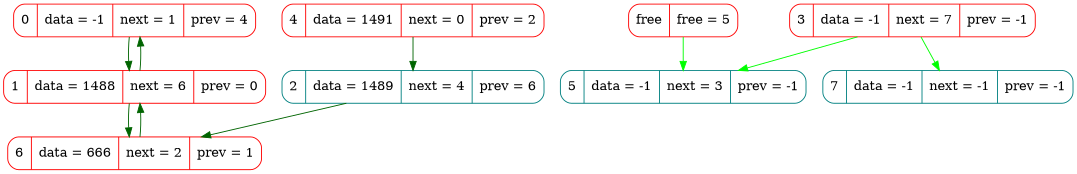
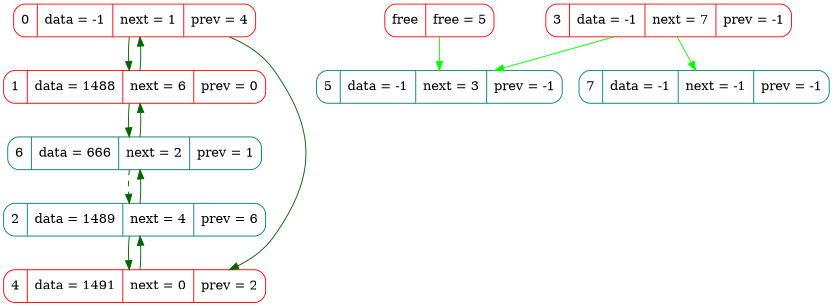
none -> (305, 149)
(135, 153) -> (135, 153)
none -> (129, 182)
none -> (129, 248)
